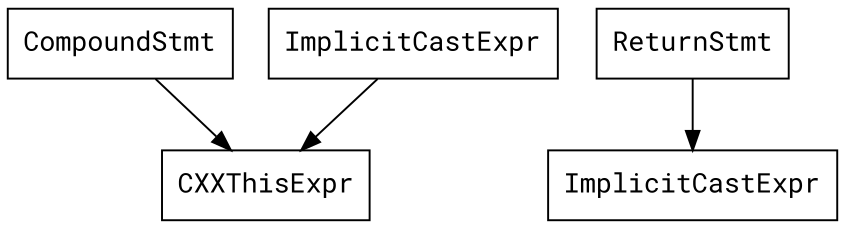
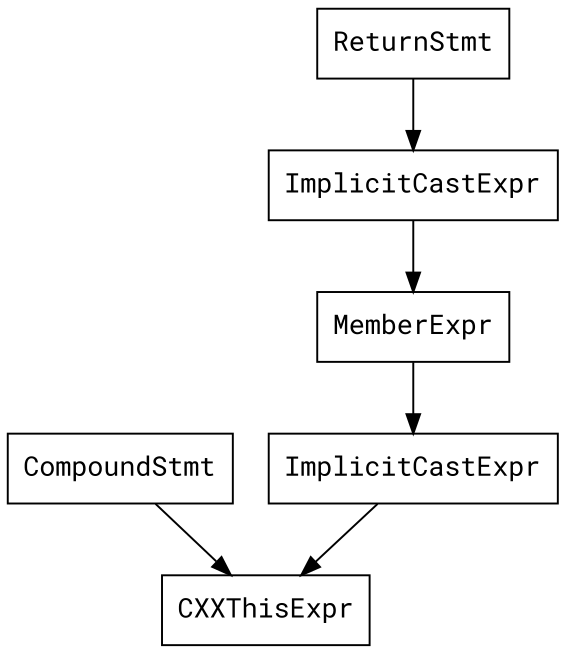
none -> (413, 327)
